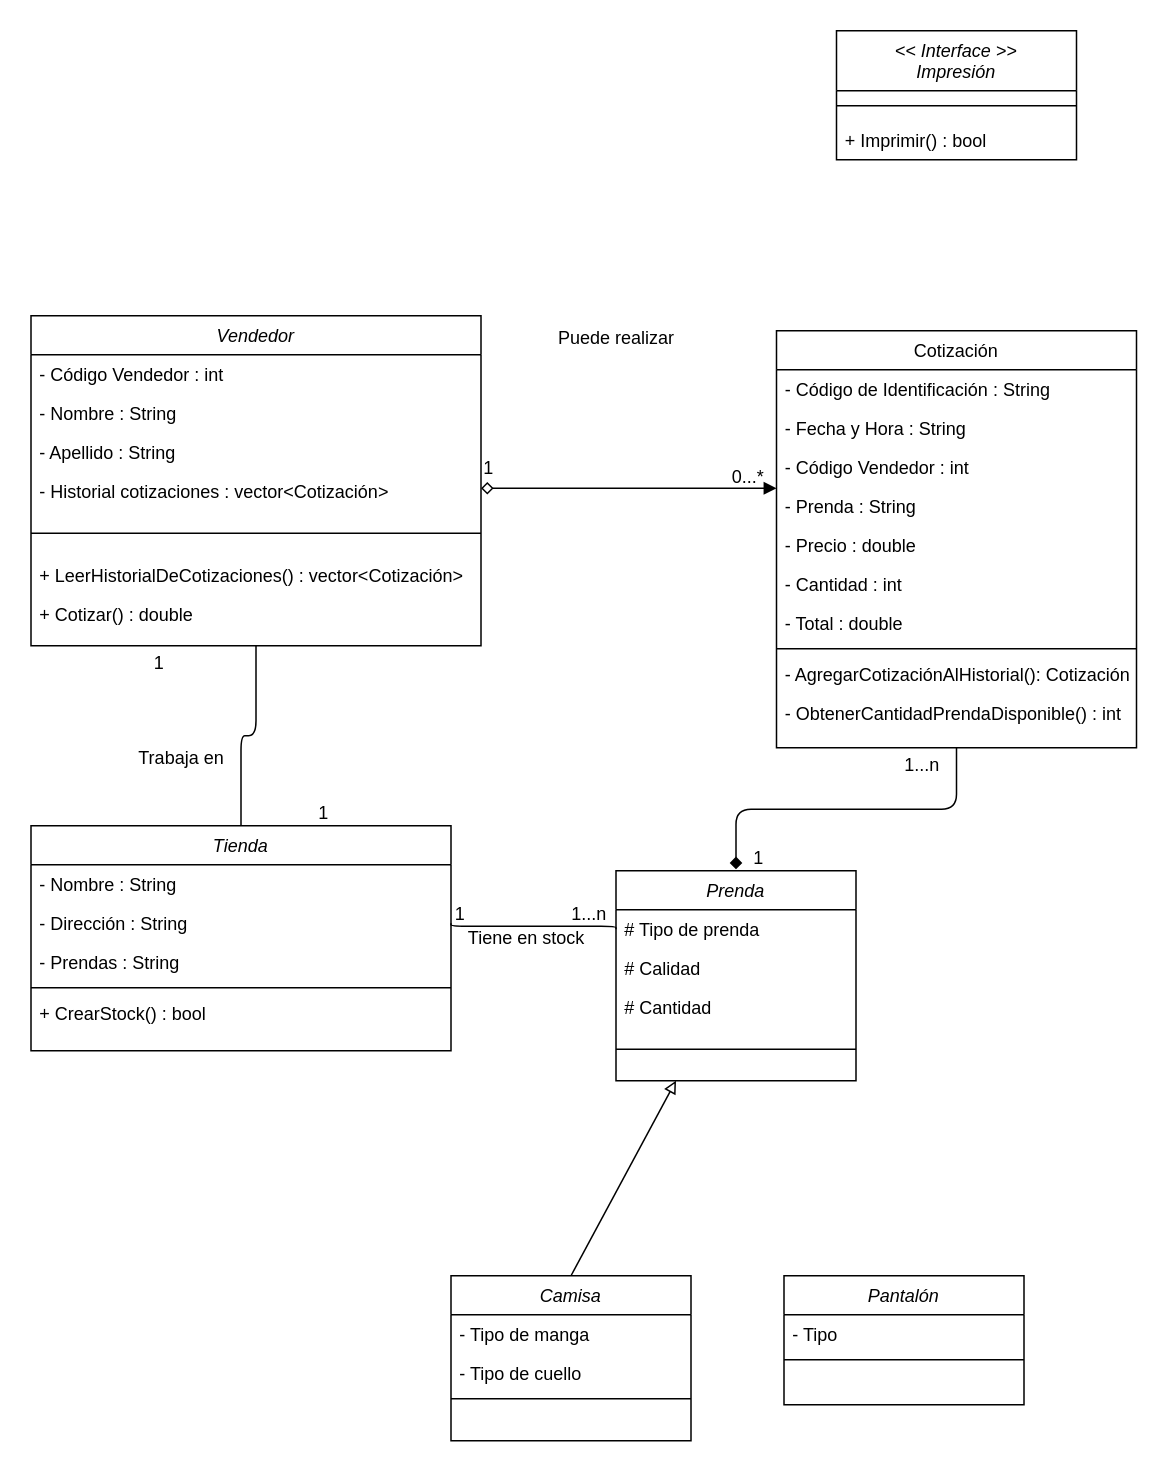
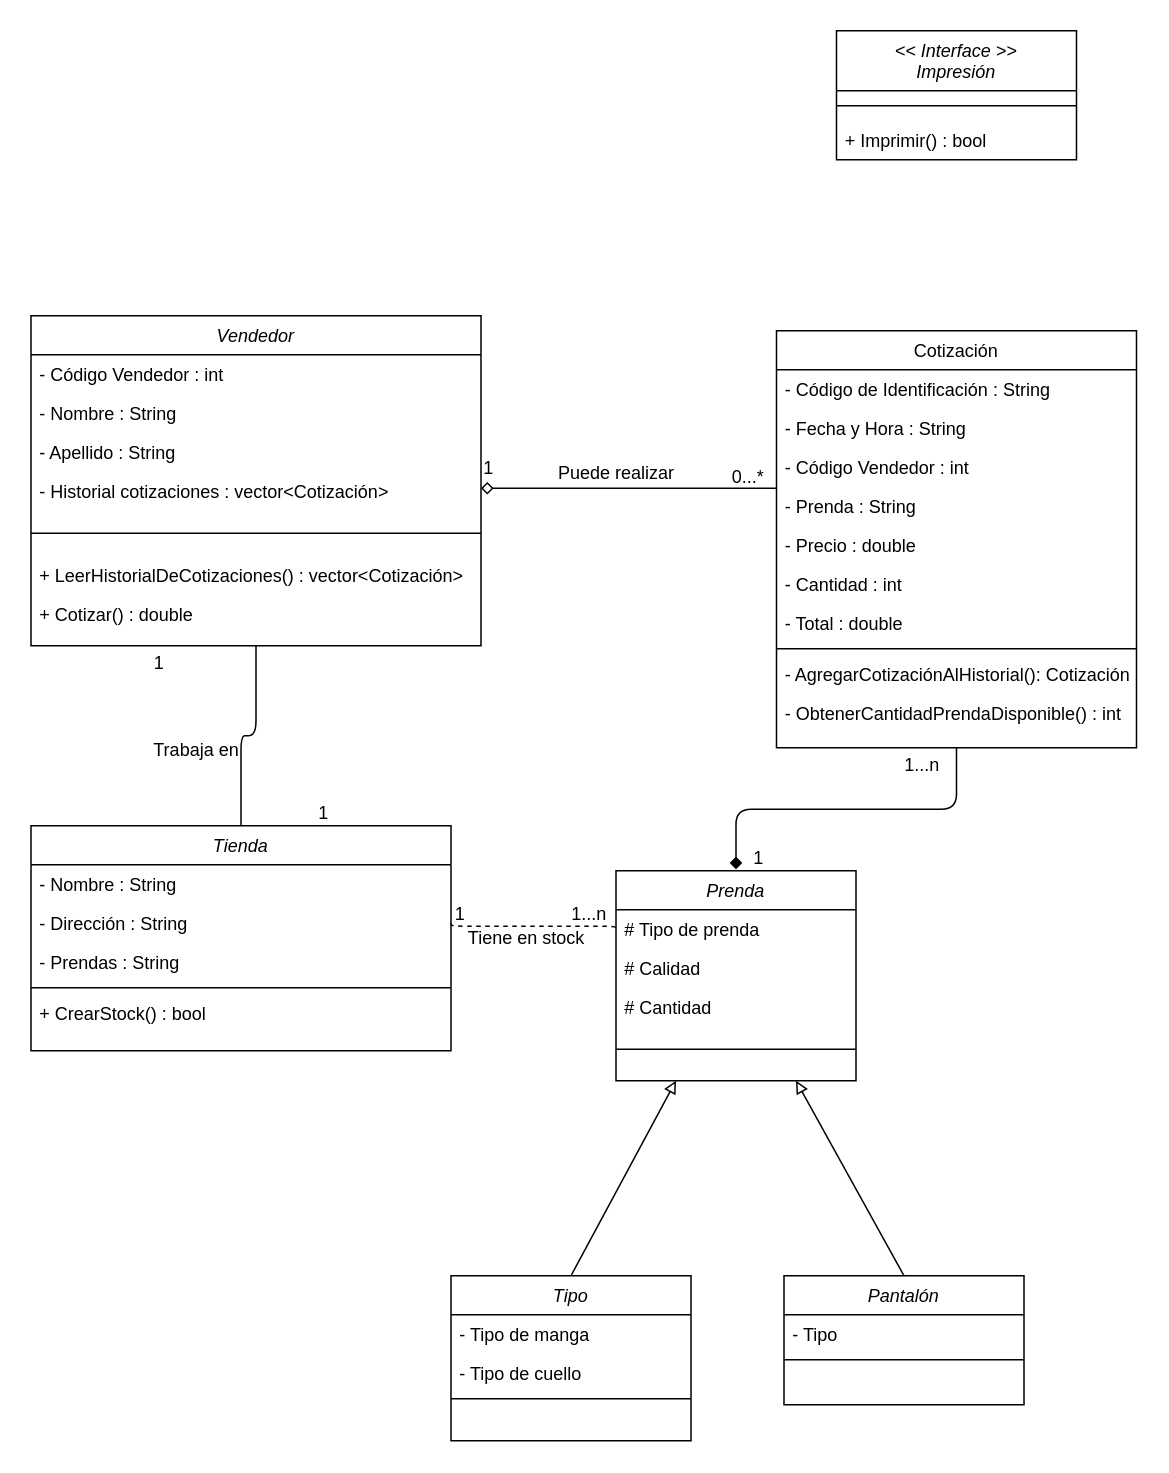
(616, 338) -> (616, 473)
(763, 488) -> (768, 488)
(181, 758) -> (196, 751)
(531, 926) -> (531, 926)
none -> (853, 1184)
(570, 1296) -> (570, 1296)
